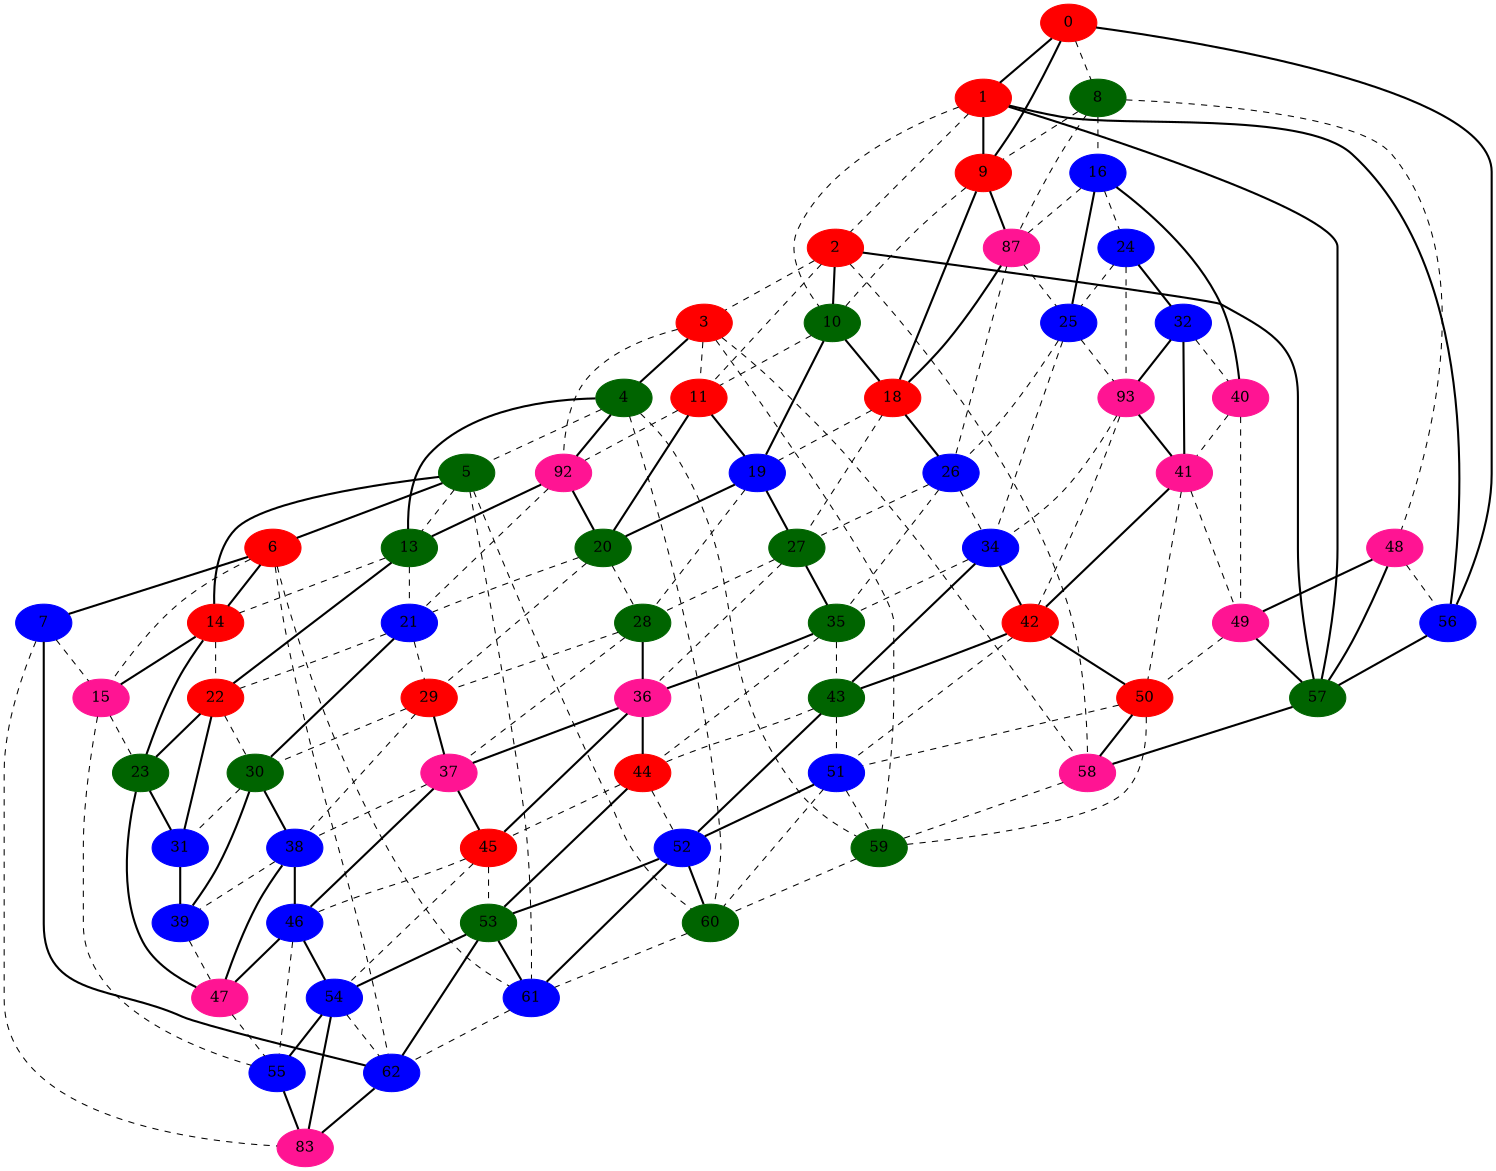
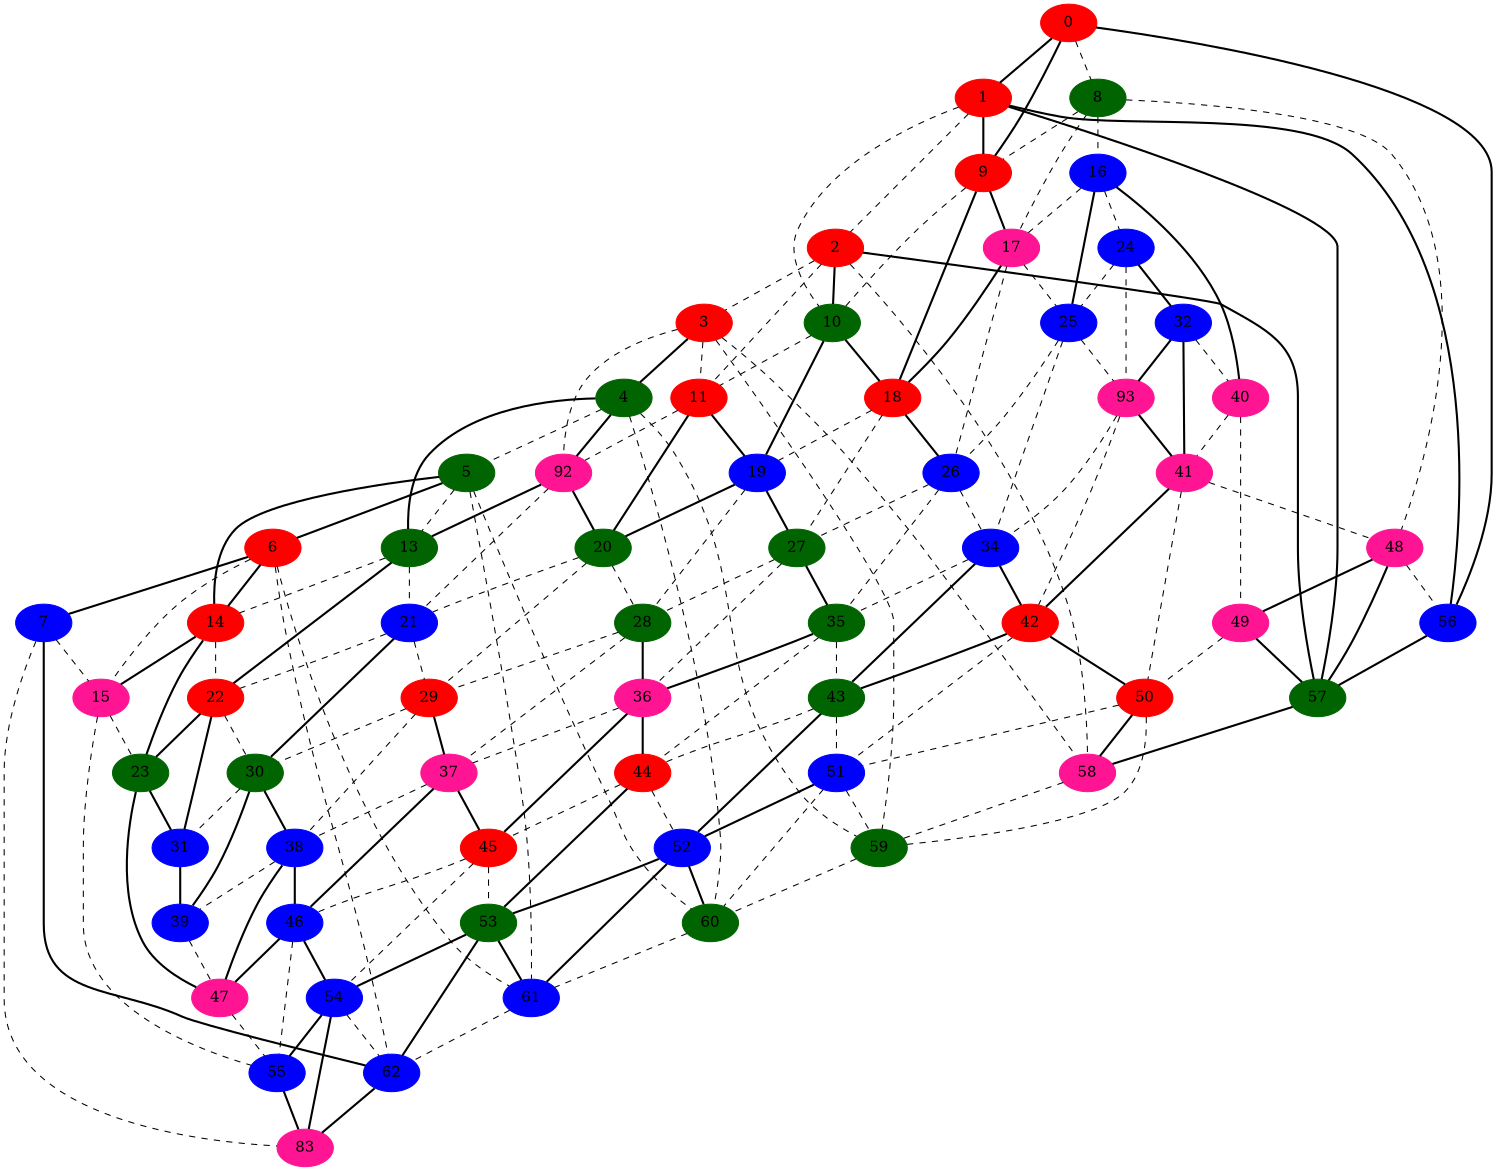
(1011, 248) -> (1011, 248)
(1212, 548) -> (1290, 510)
(546, 735) -> (546, 735)
